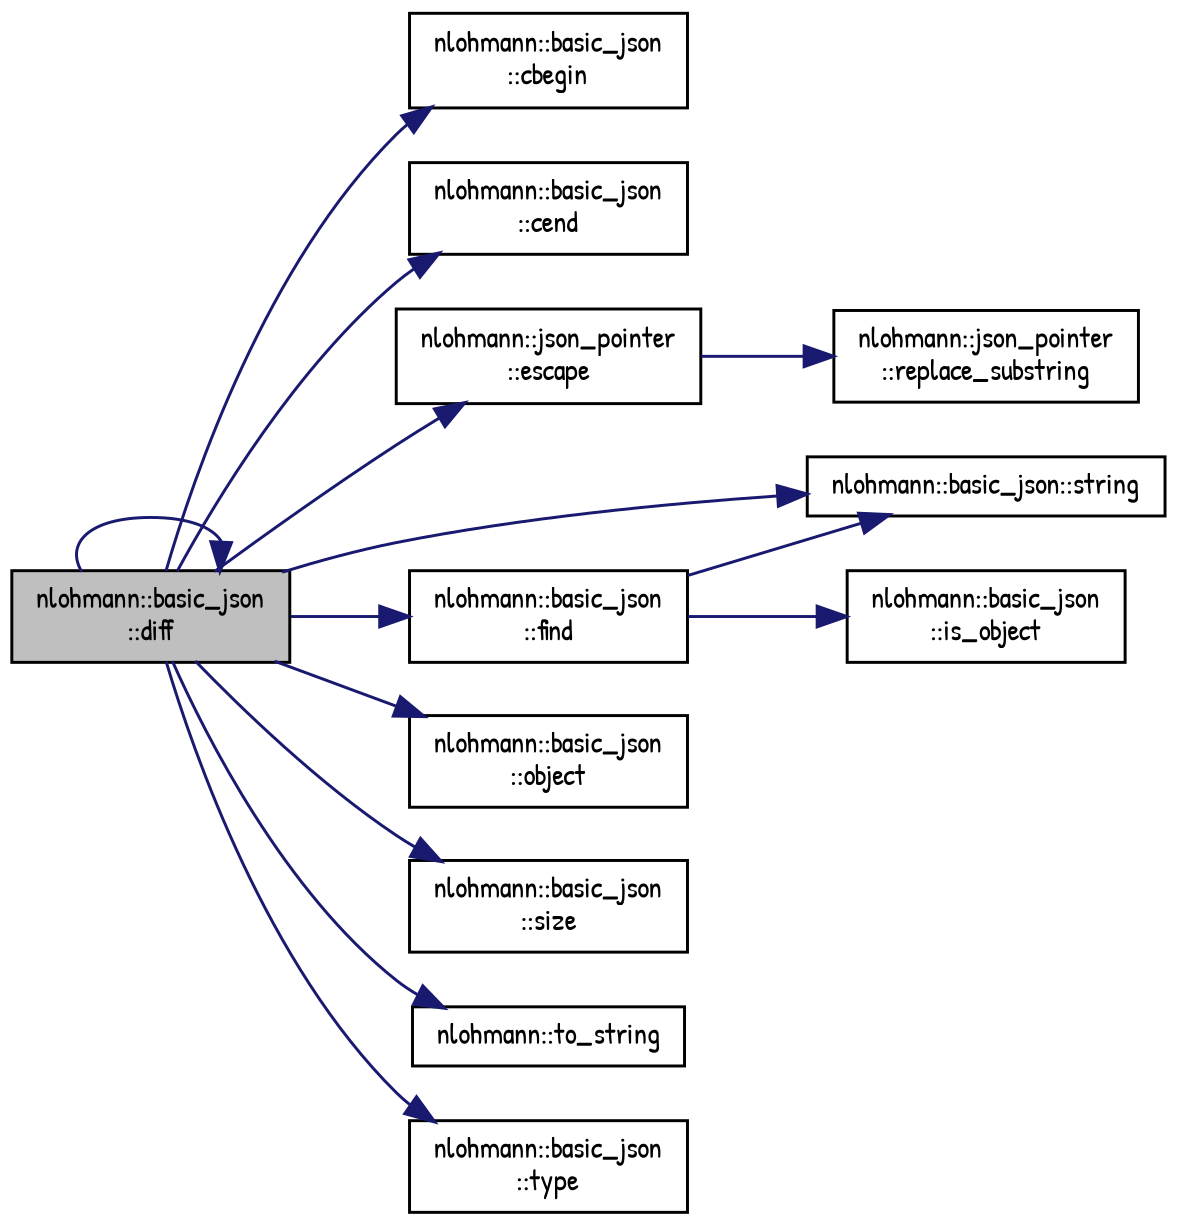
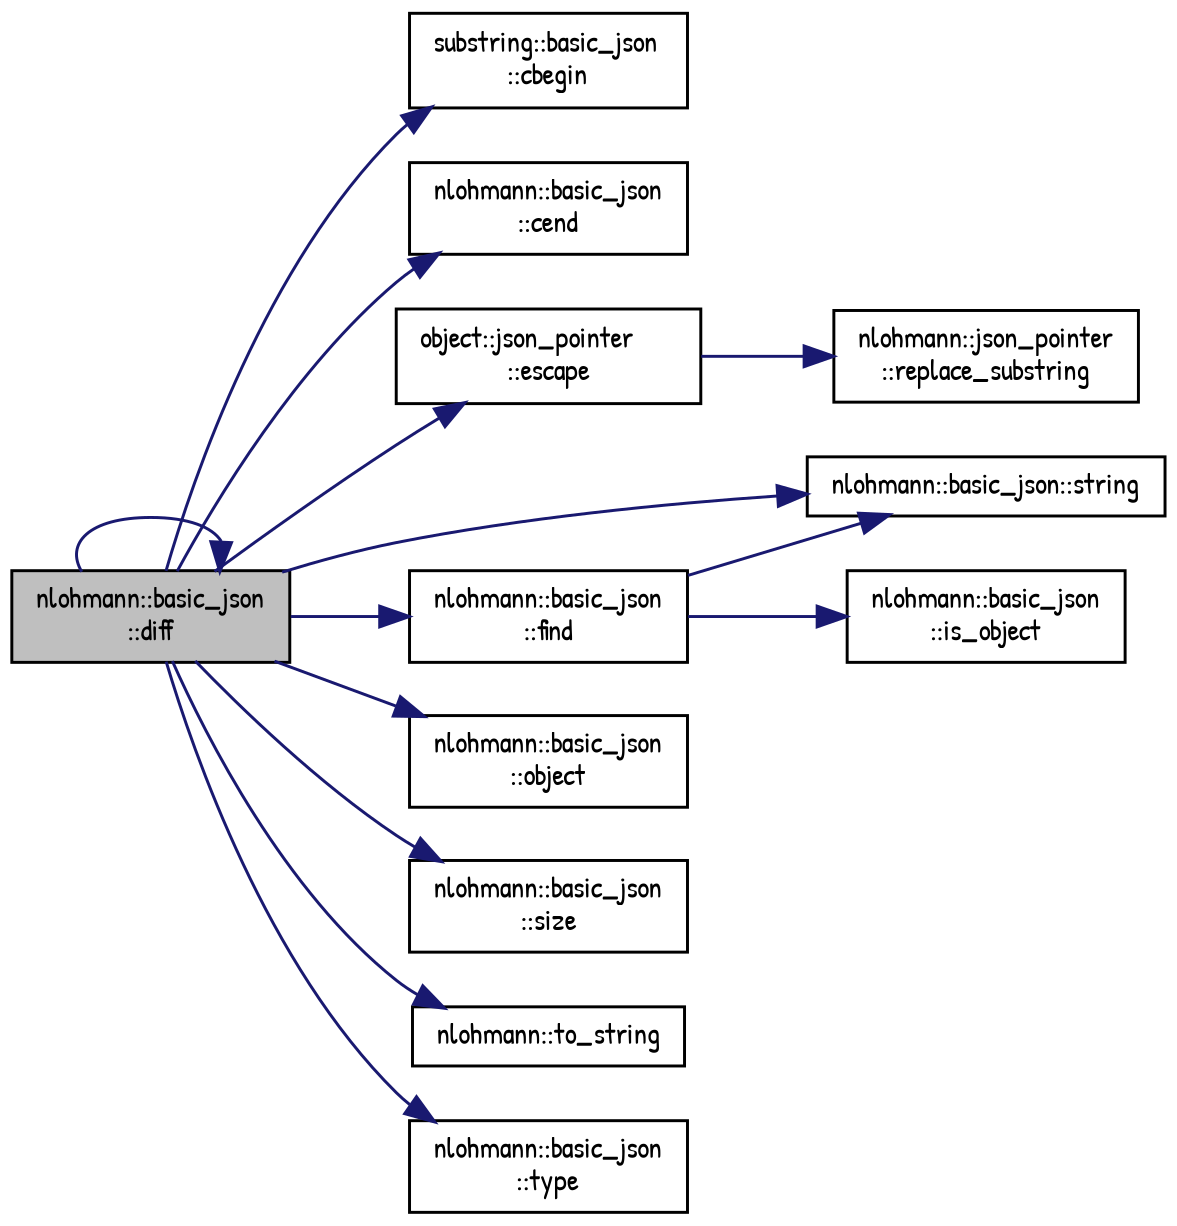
(549, 61) -> (549, 61)
(549, 356) -> (549, 356)
